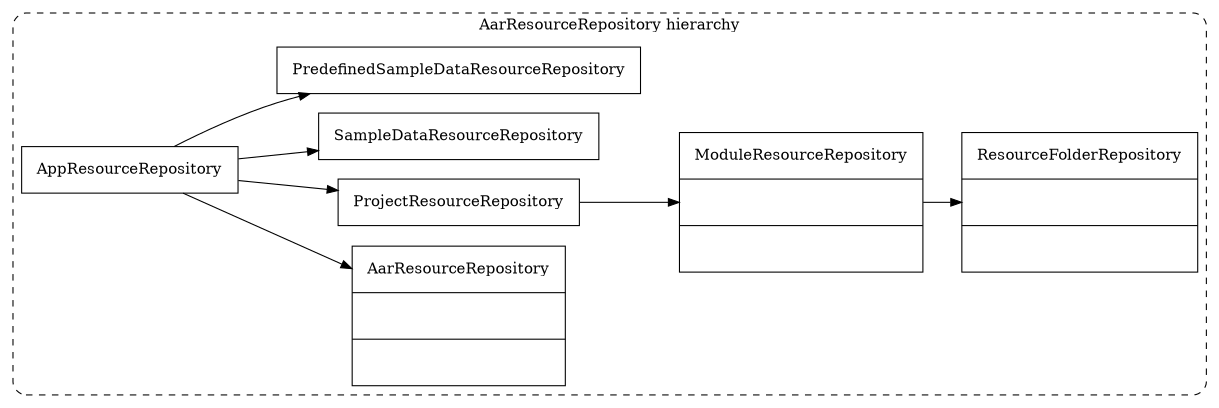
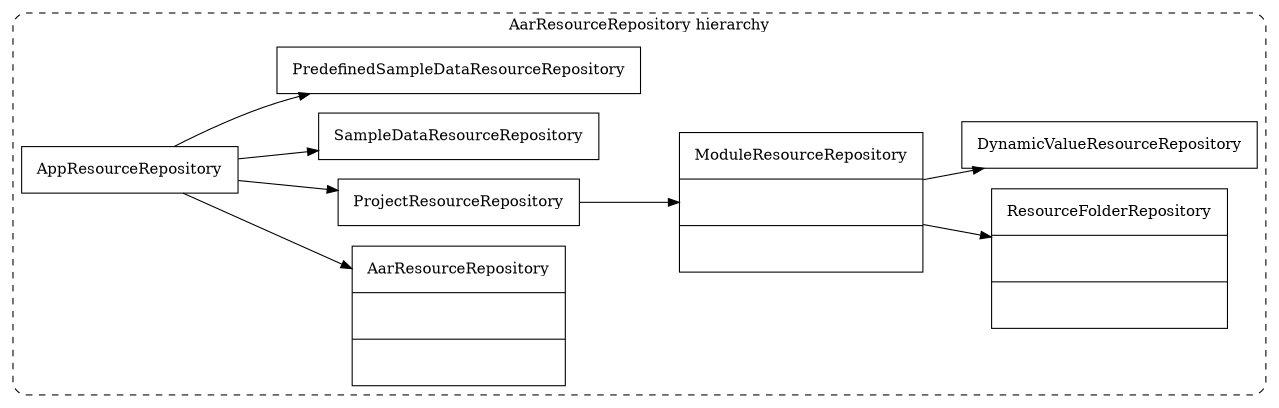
none -> (1110, 145)
